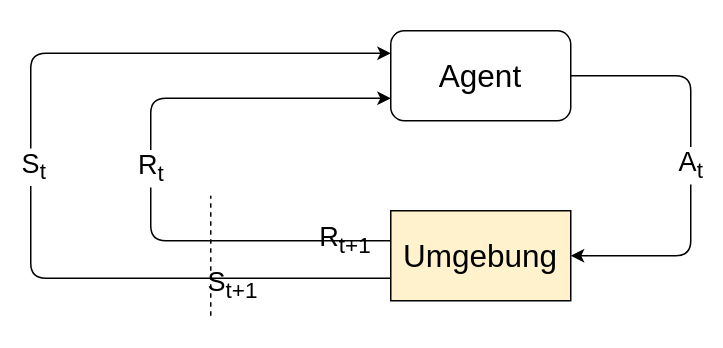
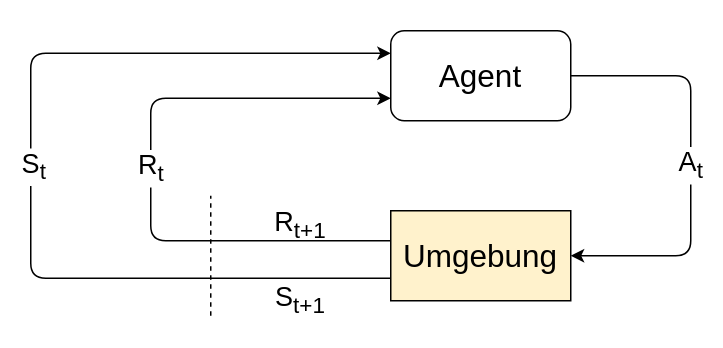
(346, 241) -> (301, 226)
(233, 286) -> (301, 301)
